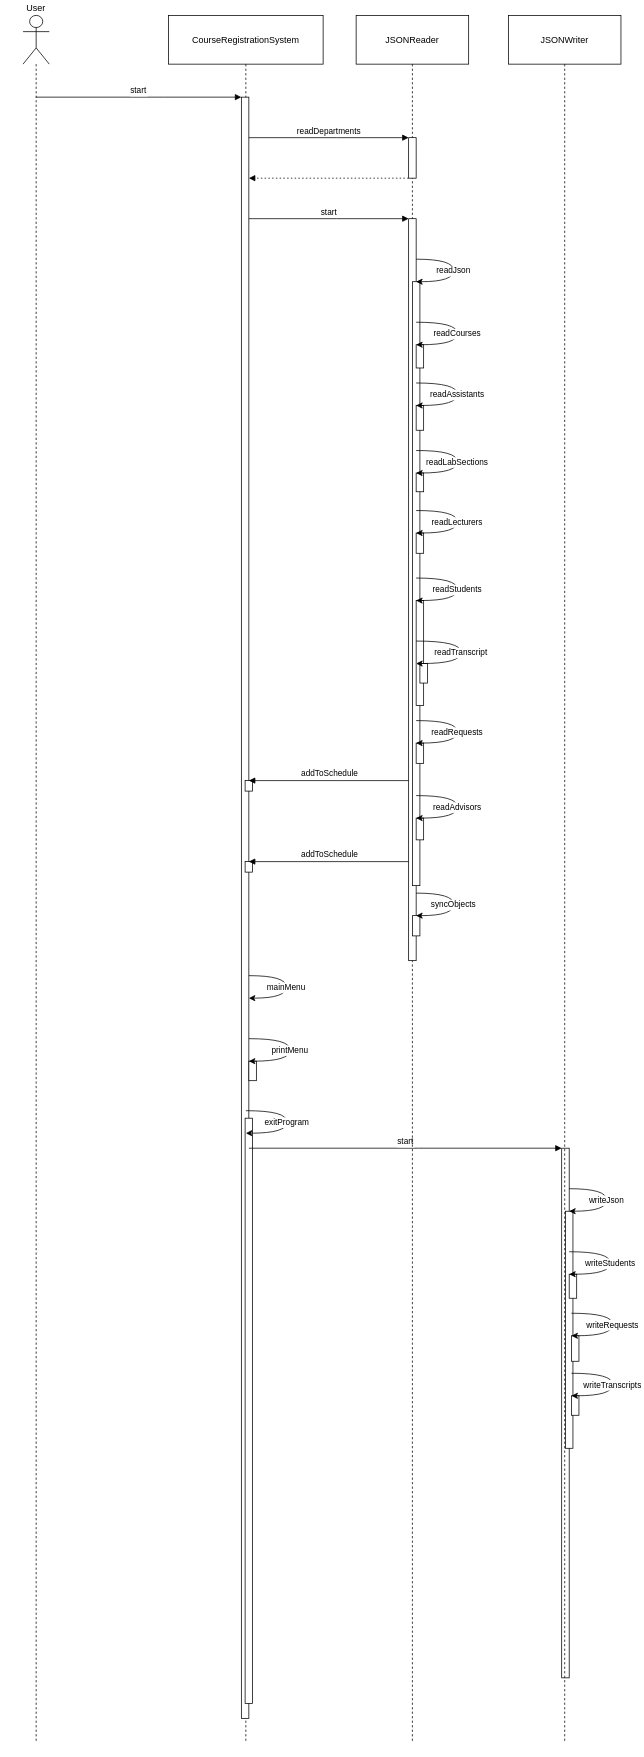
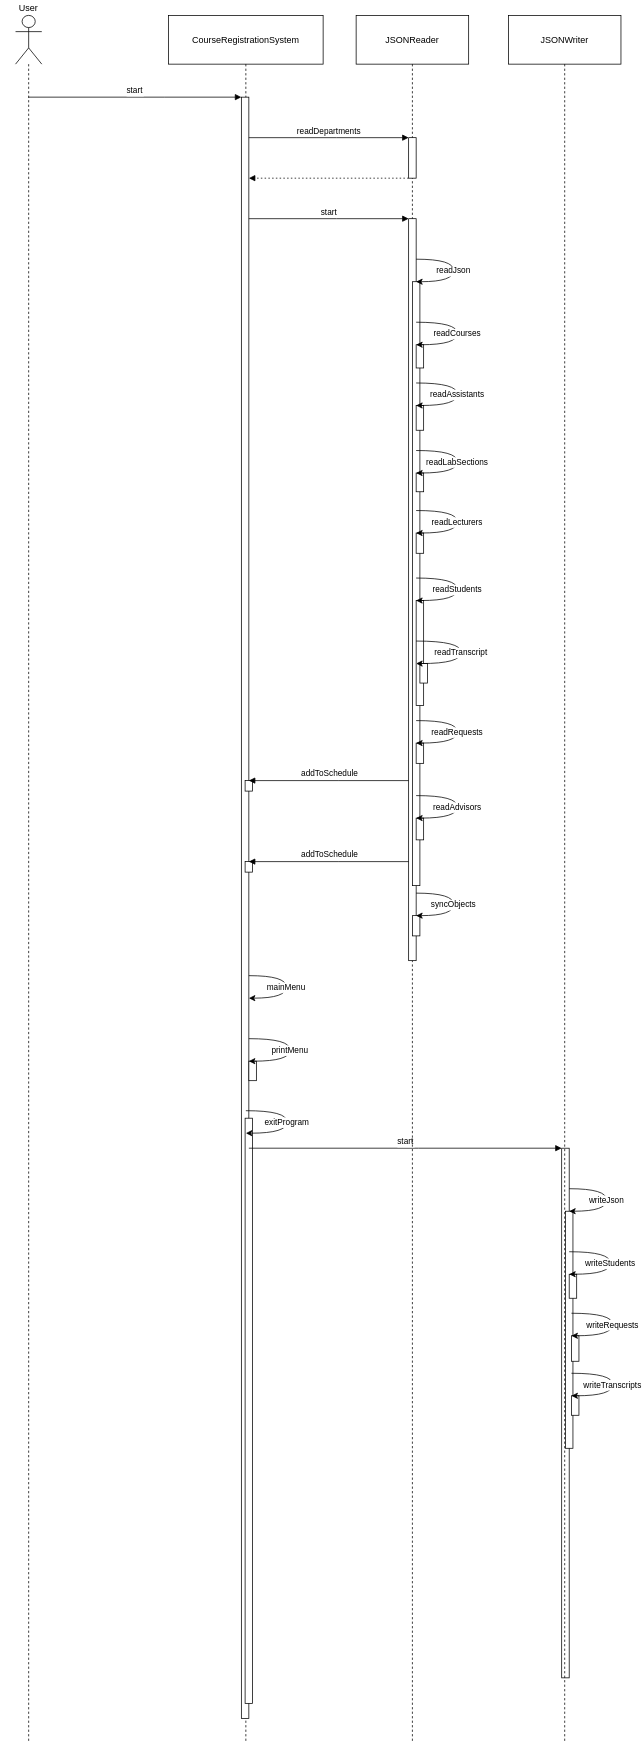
(36, 878) -> (29, 878)
